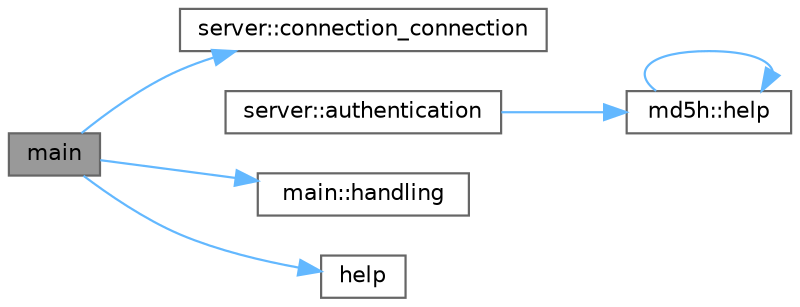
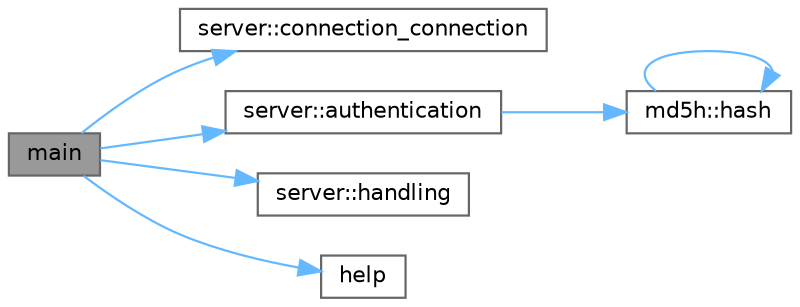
(709, 112) -> (709, 112)
none -> (152, 141)
(363, 194) -> (363, 194)
